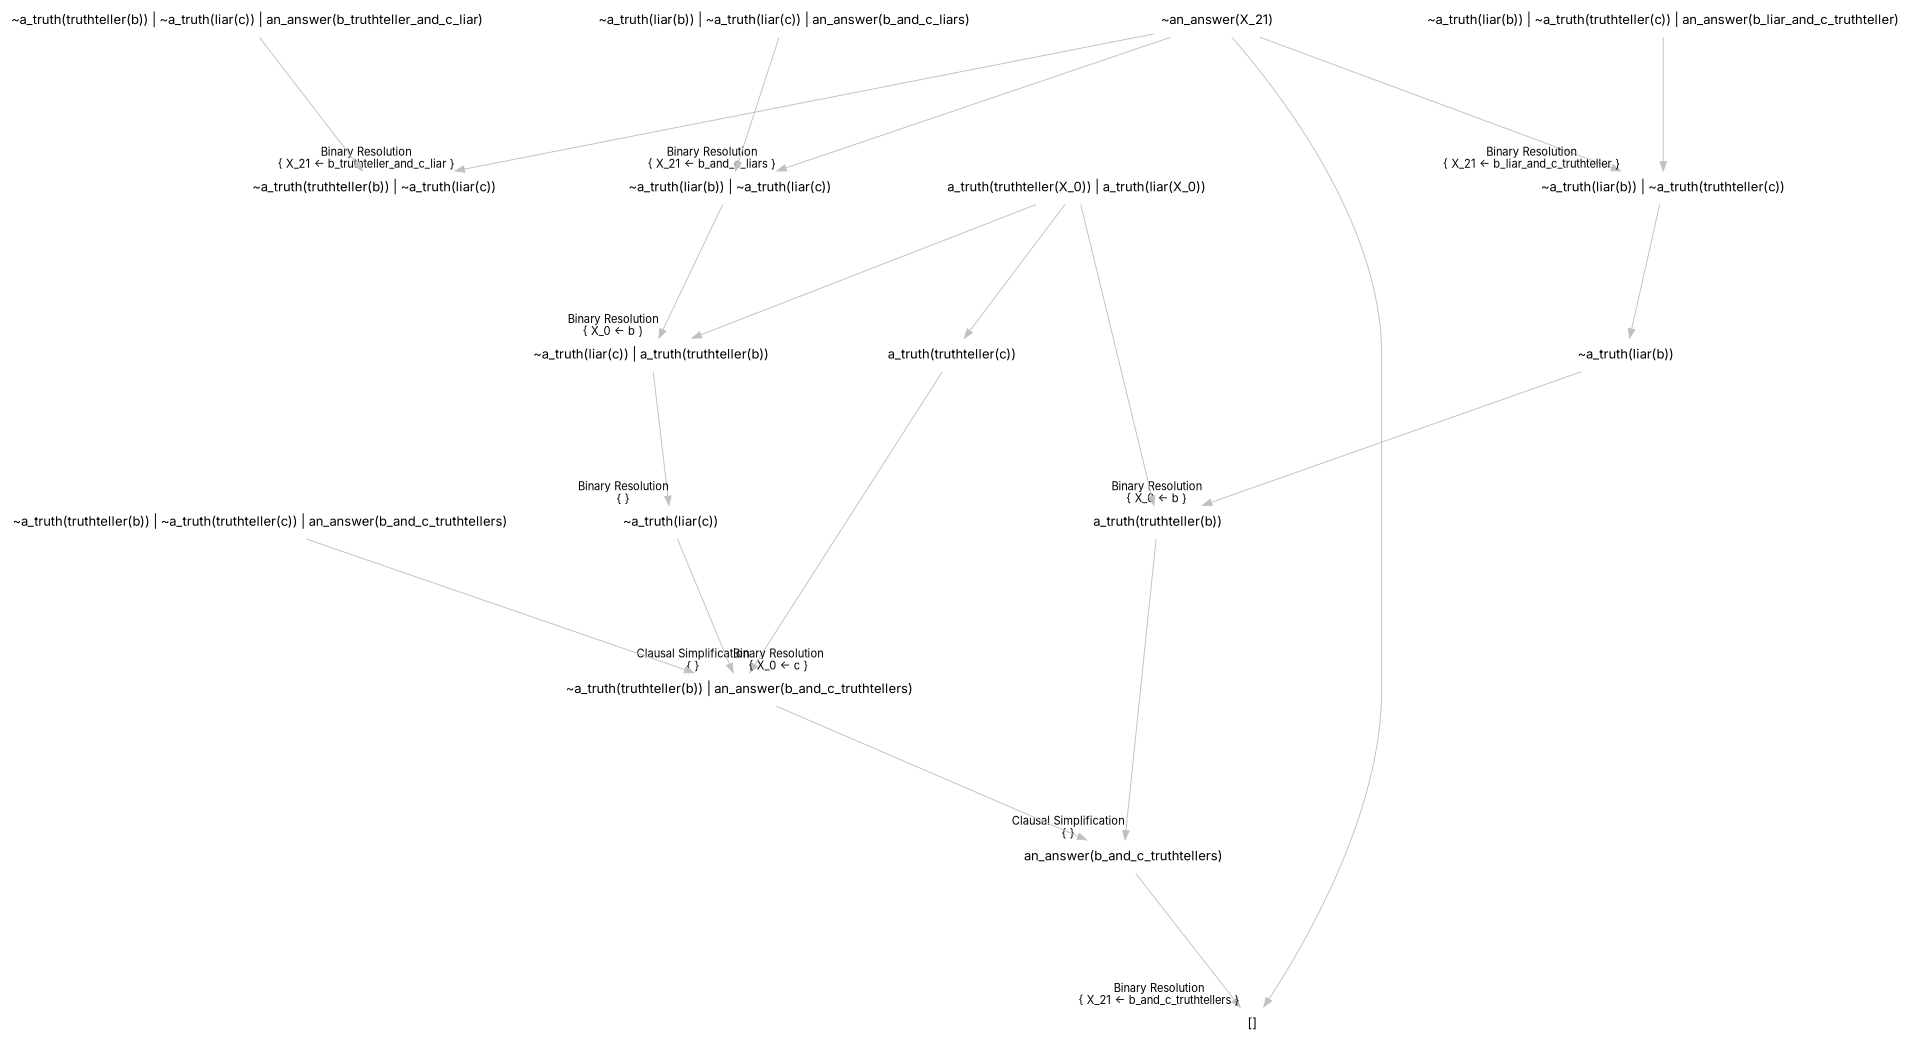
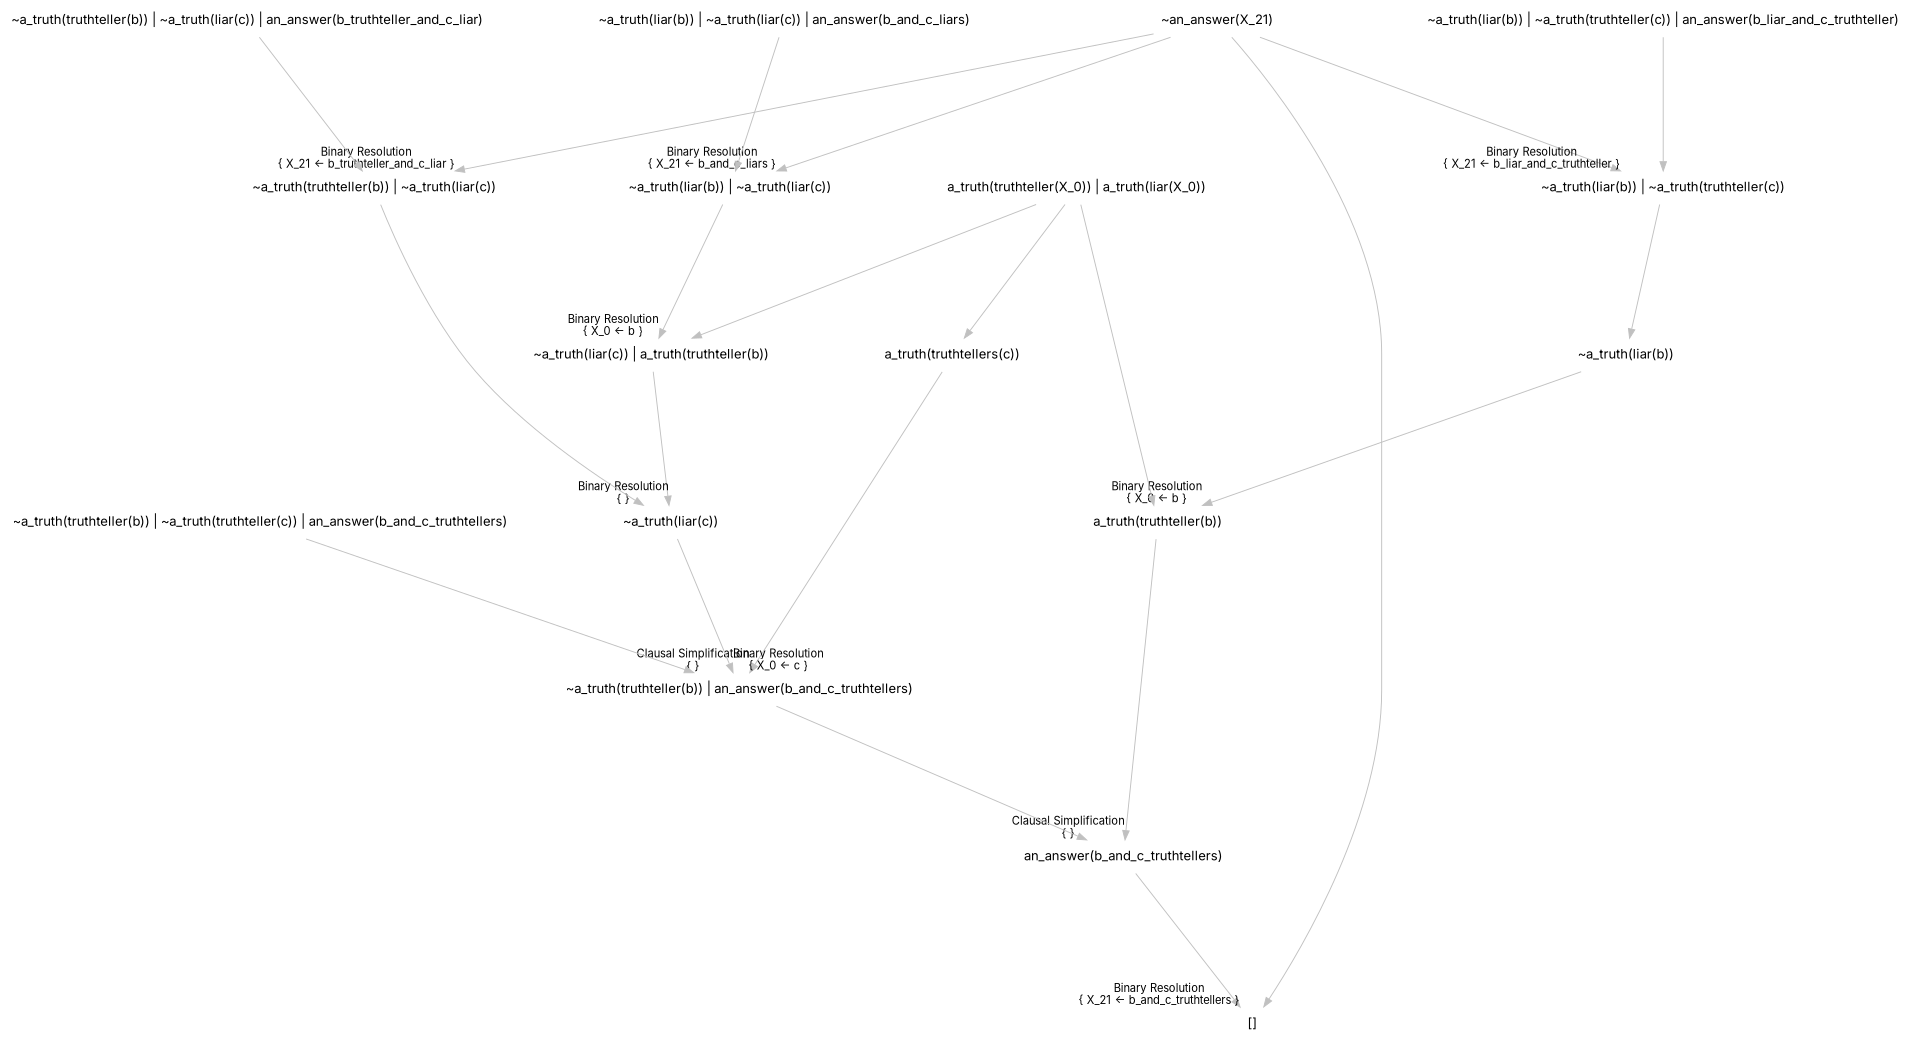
(952, 355) -> (952, 355)
none -> (480, 376)
